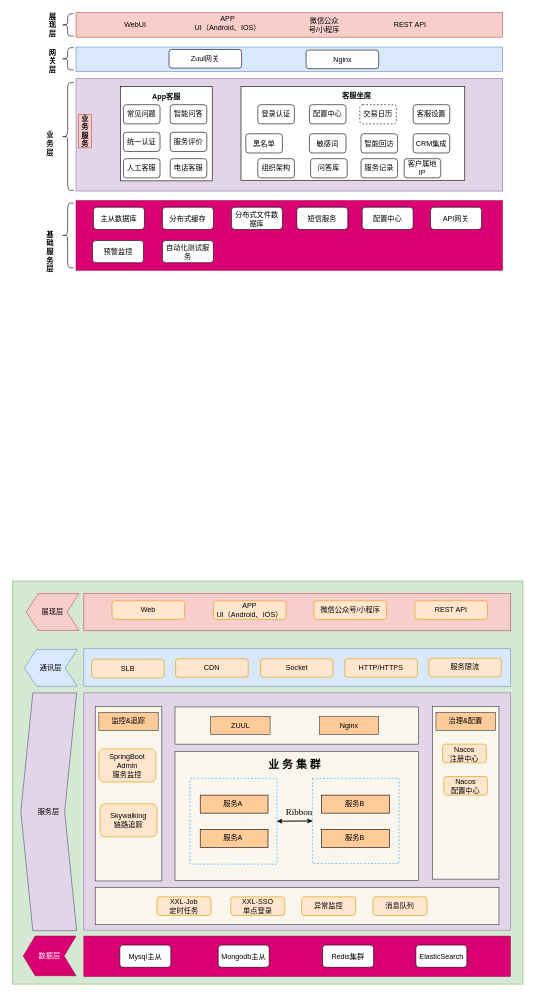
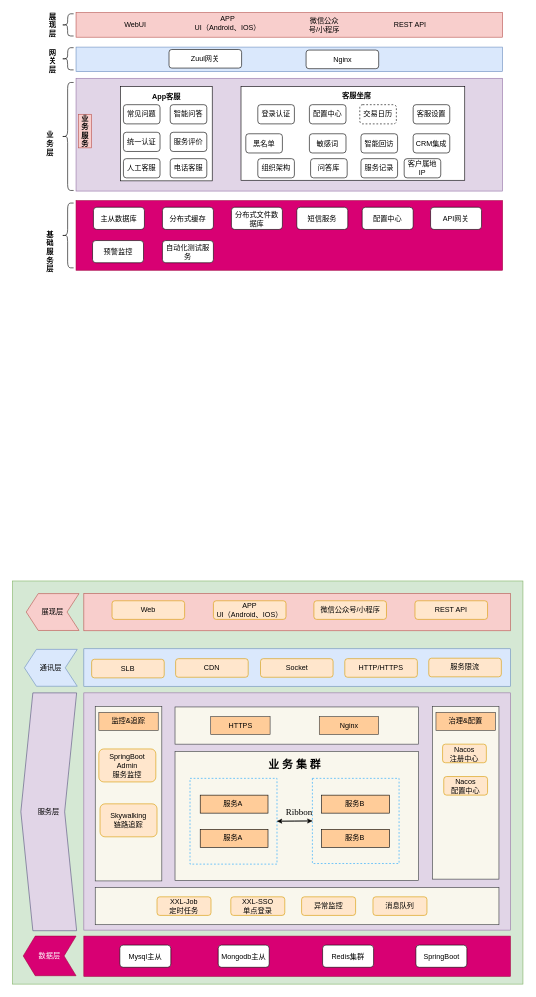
(241, 726) -> (241, 726)
(442, 957) -> (442, 957)
